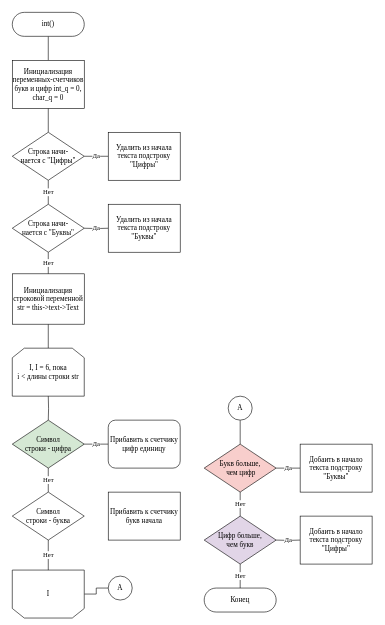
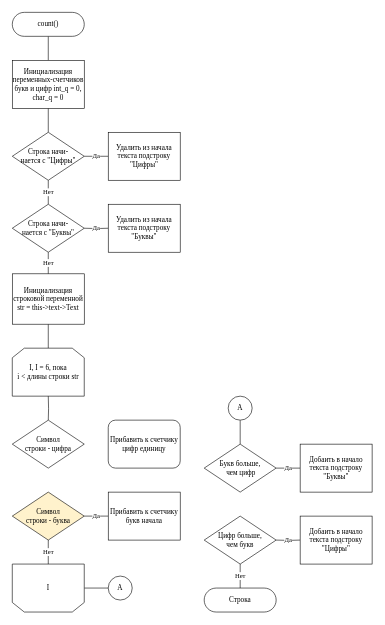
(48, 24) -> (48, 24)
(48, 444) -> (48, 444)
(96, 444) -> none
(240, 468) -> (240, 468)
(48, 480) -> none
(240, 504) -> none
(48, 516) -> (48, 516)
none -> (96, 516)
(240, 540) -> (240, 540)
(48, 594) -> (48, 588)
(240, 600) -> (240, 600)
